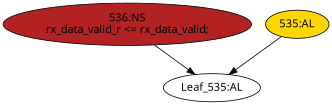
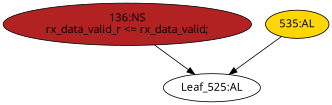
(127, 24) -> (127, 24)
(212, 88) -> (212, 88)
